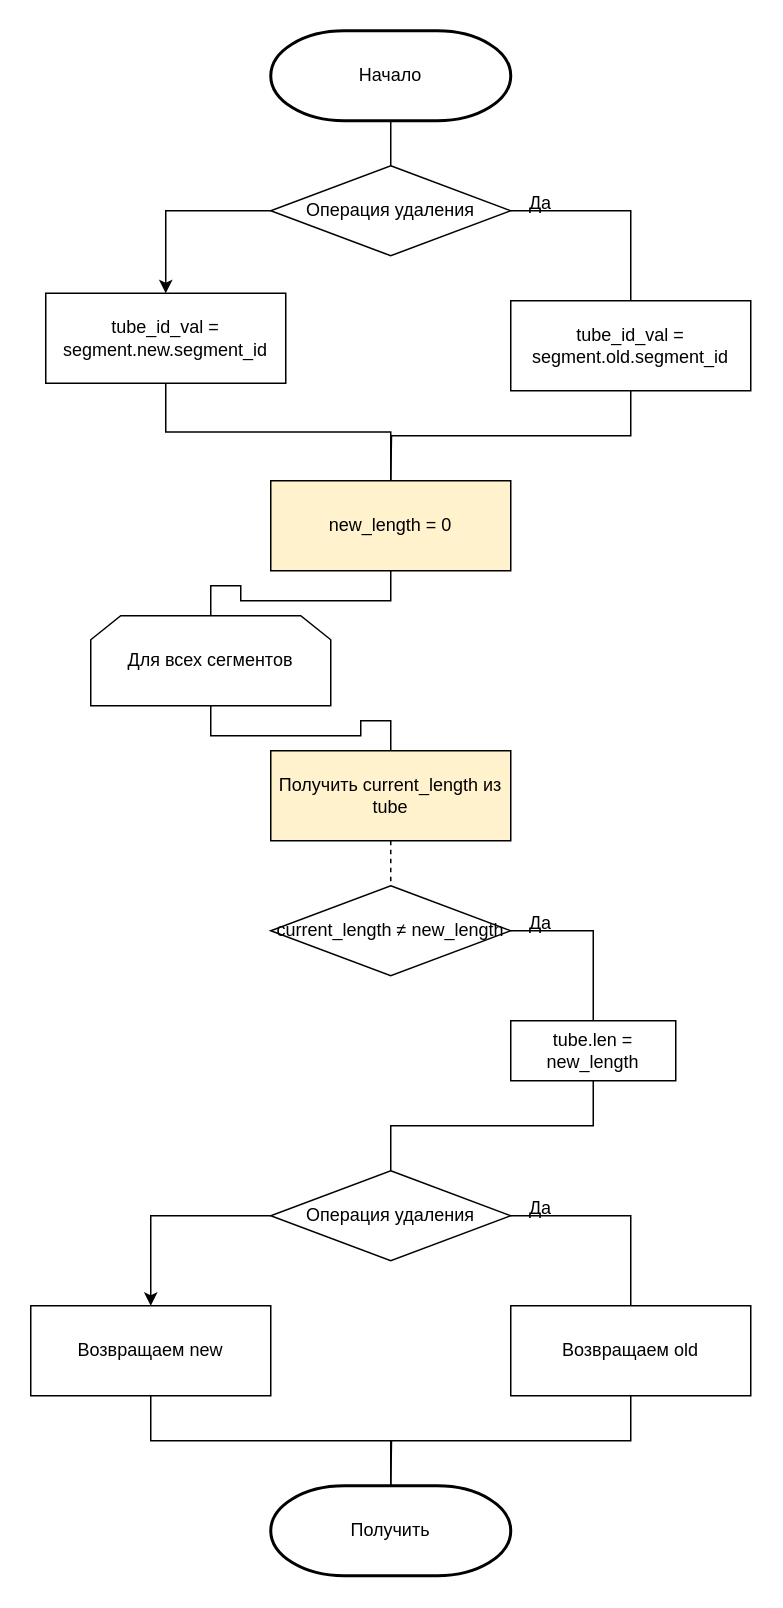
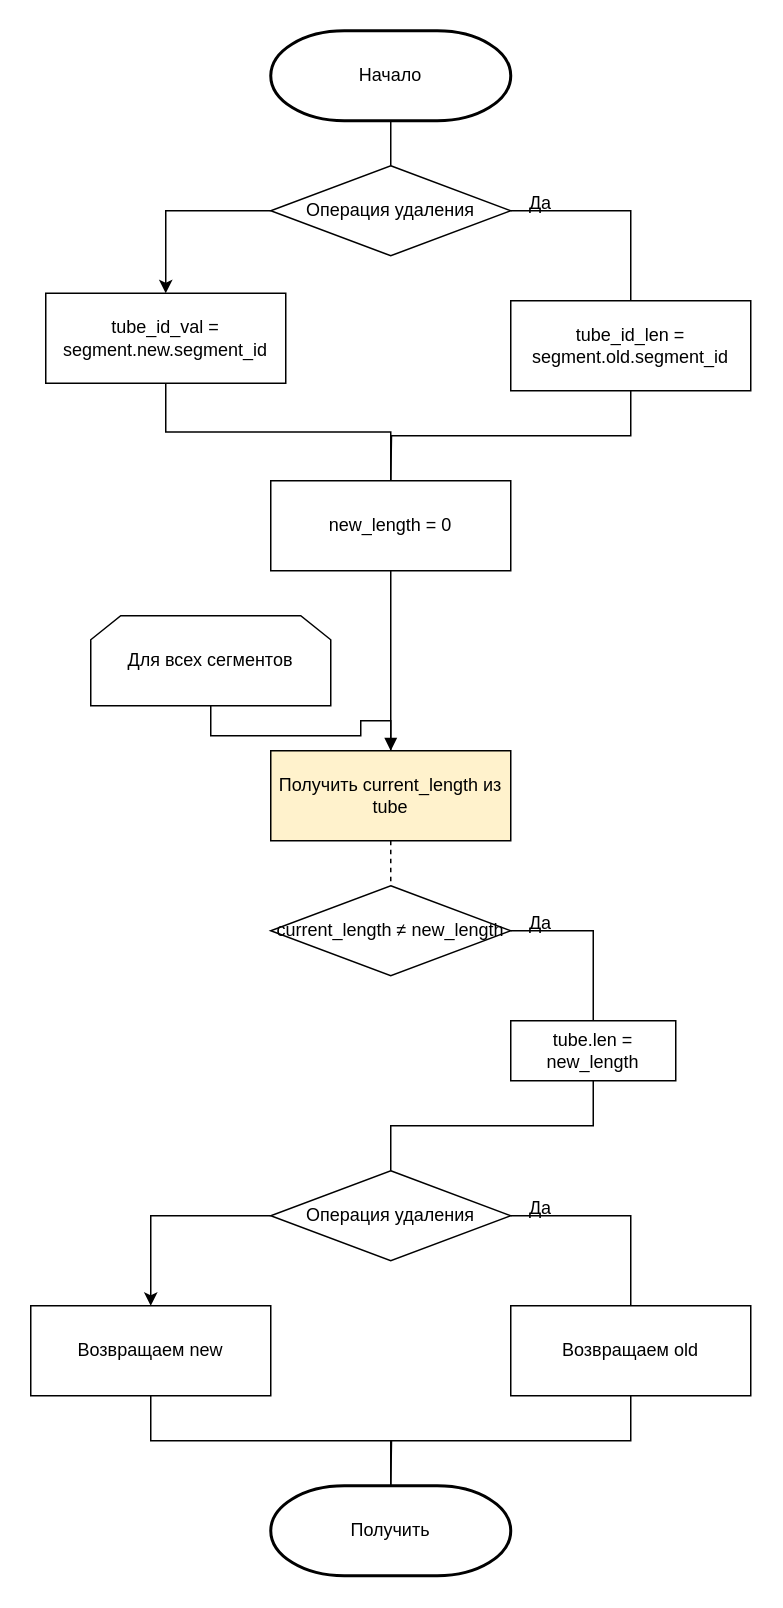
(631, 346) -> (631, 346)
(391, 526) -> (391, 526)
(280, 601) -> (391, 658)
(388, 721) -> (388, 721)
